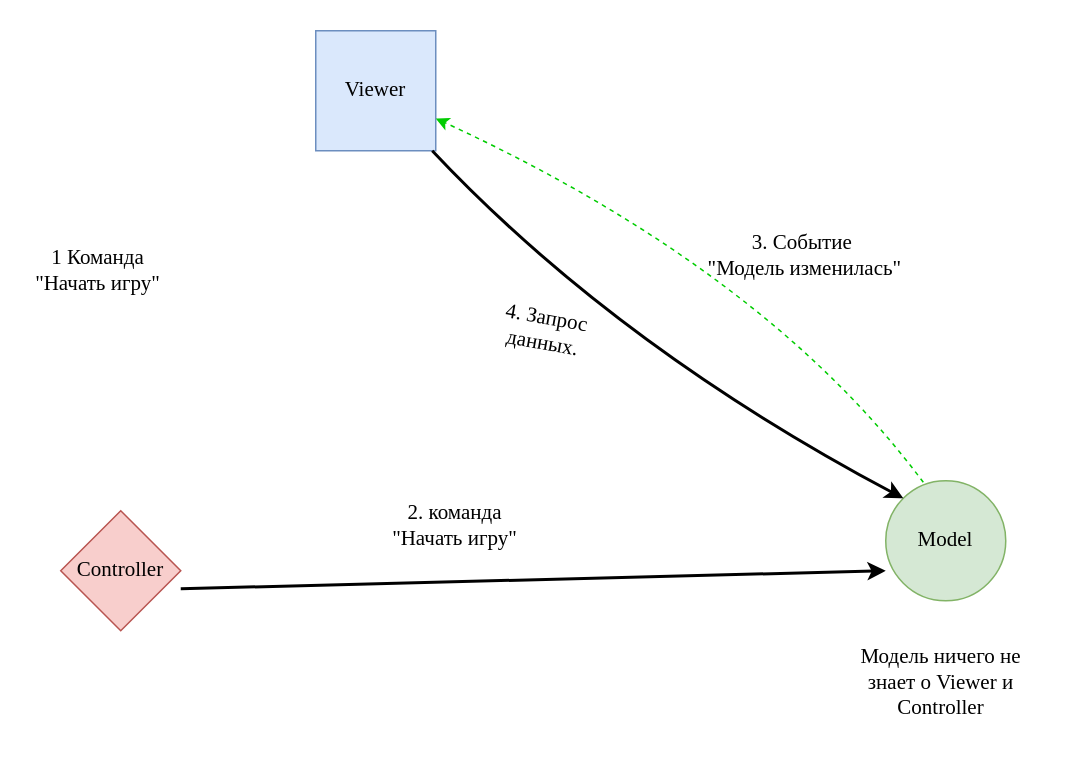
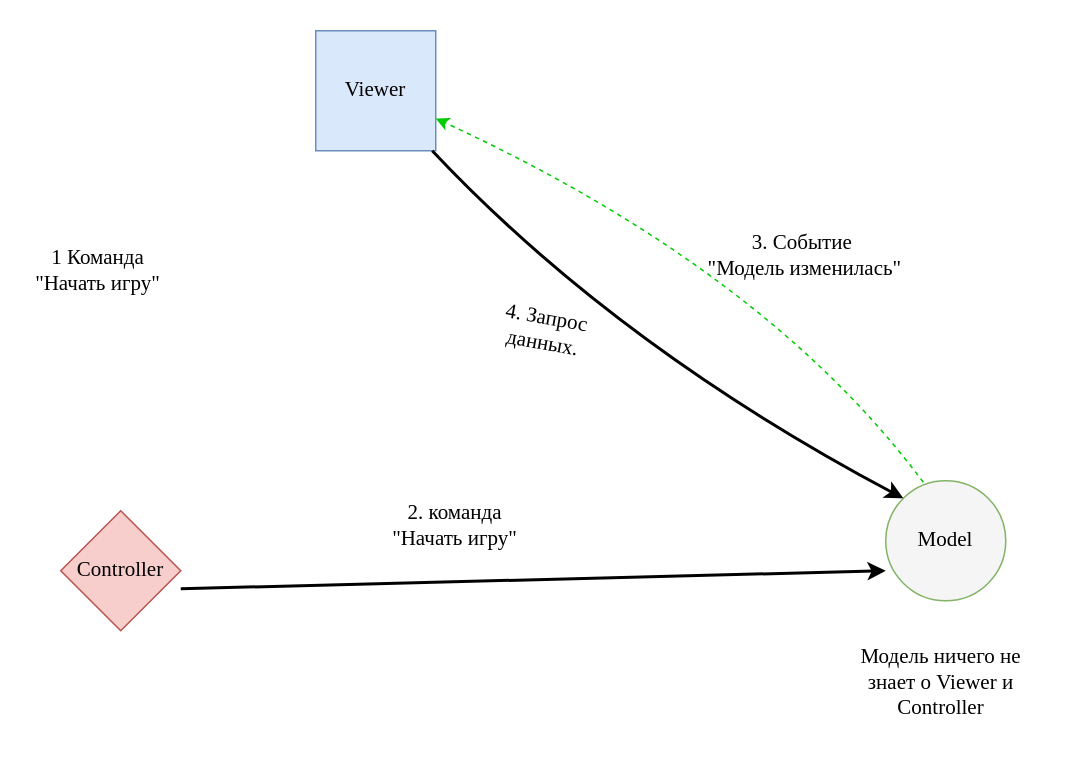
(946, 541) -> (946, 541)
